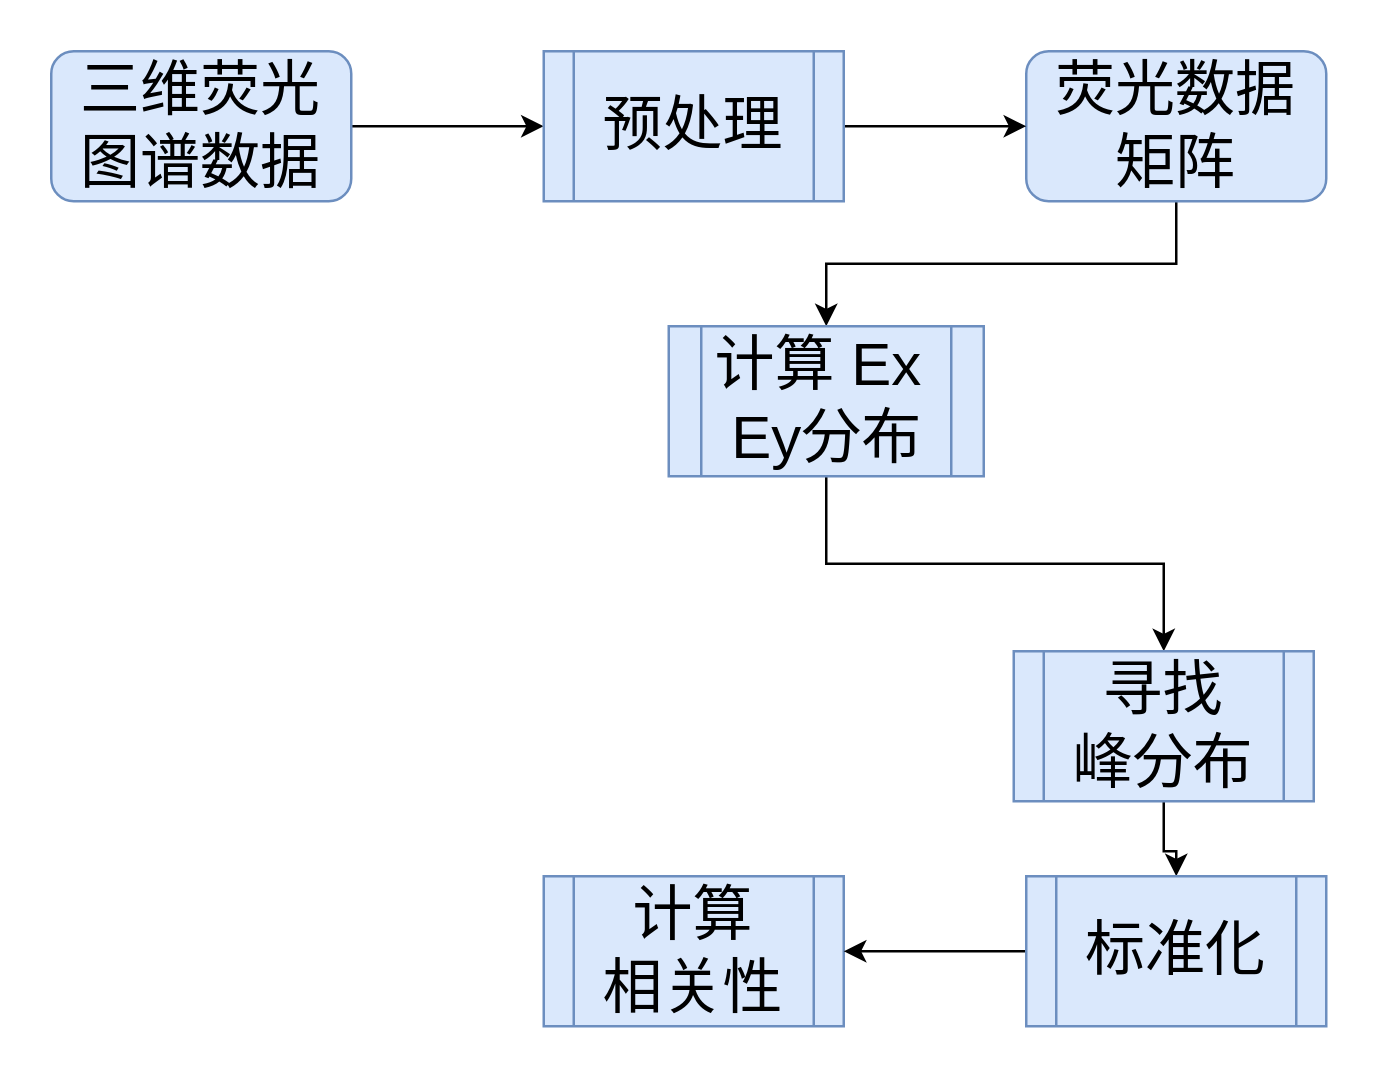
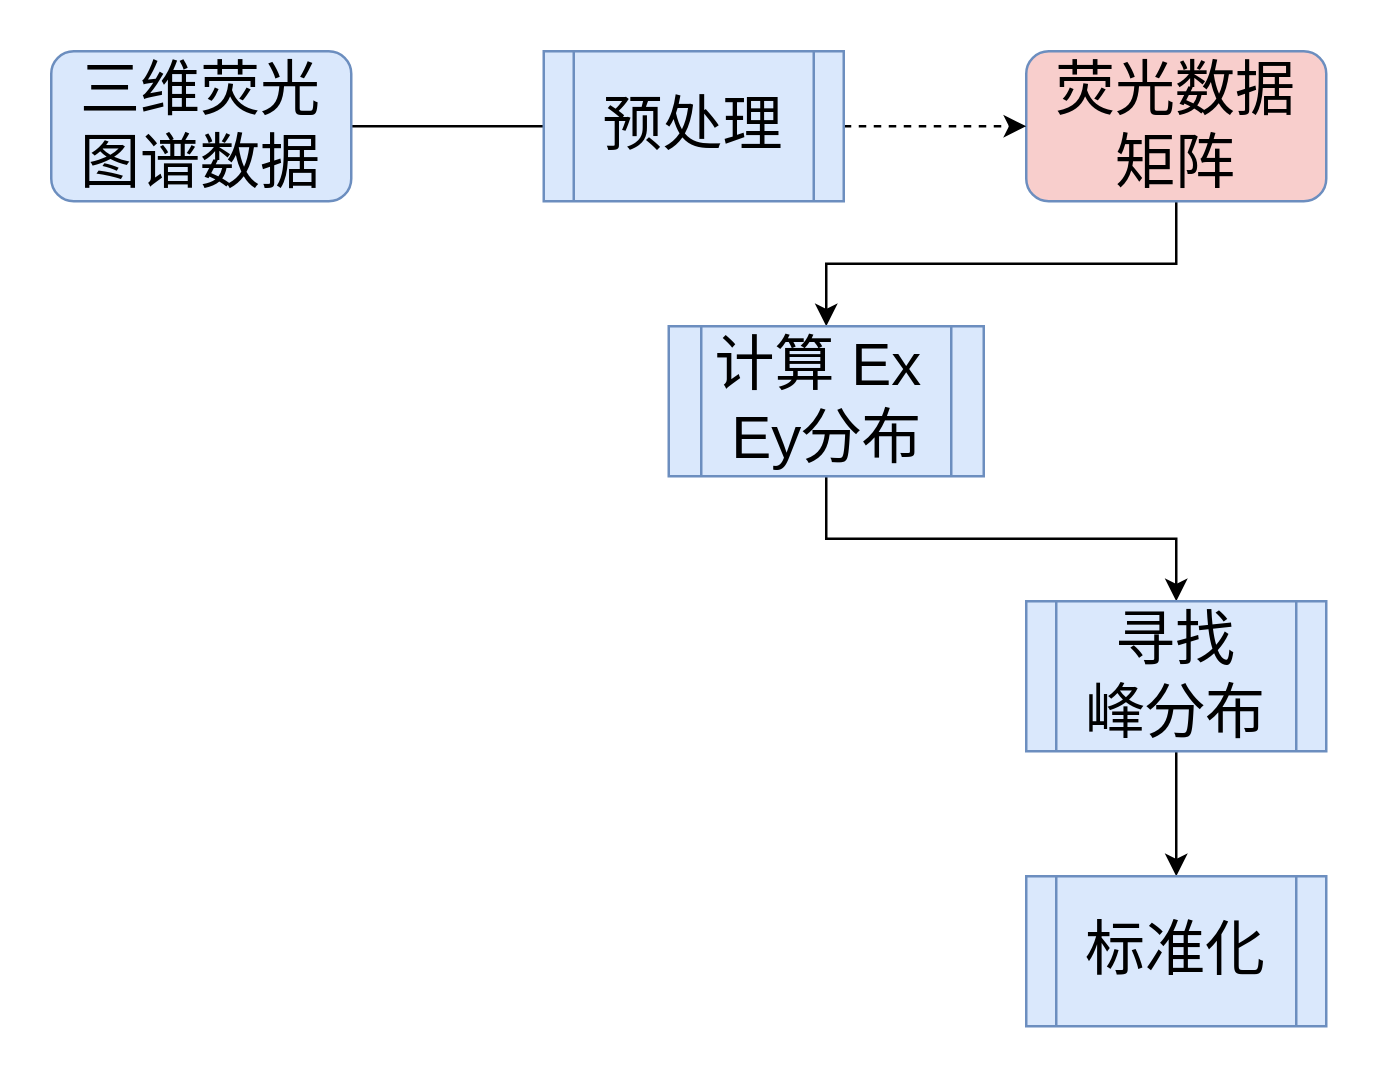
(525, 126) -> (532, 126)
(929, 126) -> (929, 126)
(1176, 126) -> (1176, 126)
(1164, 726) -> (1176, 676)
(694, 951) -> none
(943, 951) -> none
